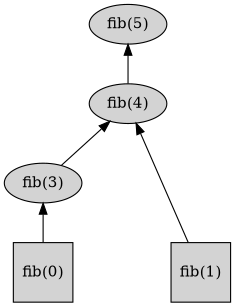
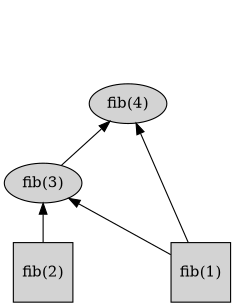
(128, 24) -> none
none -> (125, 229)
(43, 272) -> (43, 272)
